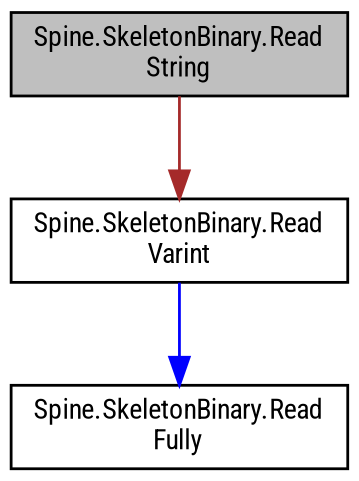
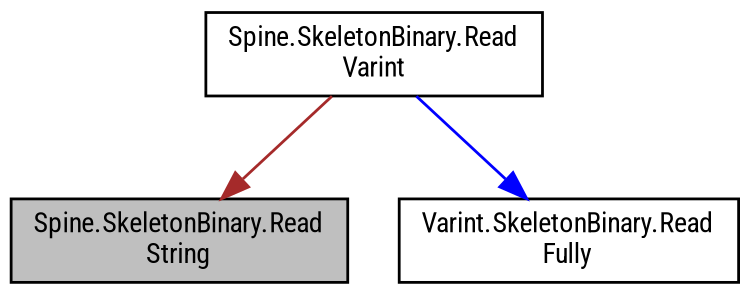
(179, 133) -> (287, 138)
(179, 427) -> (569, 241)
